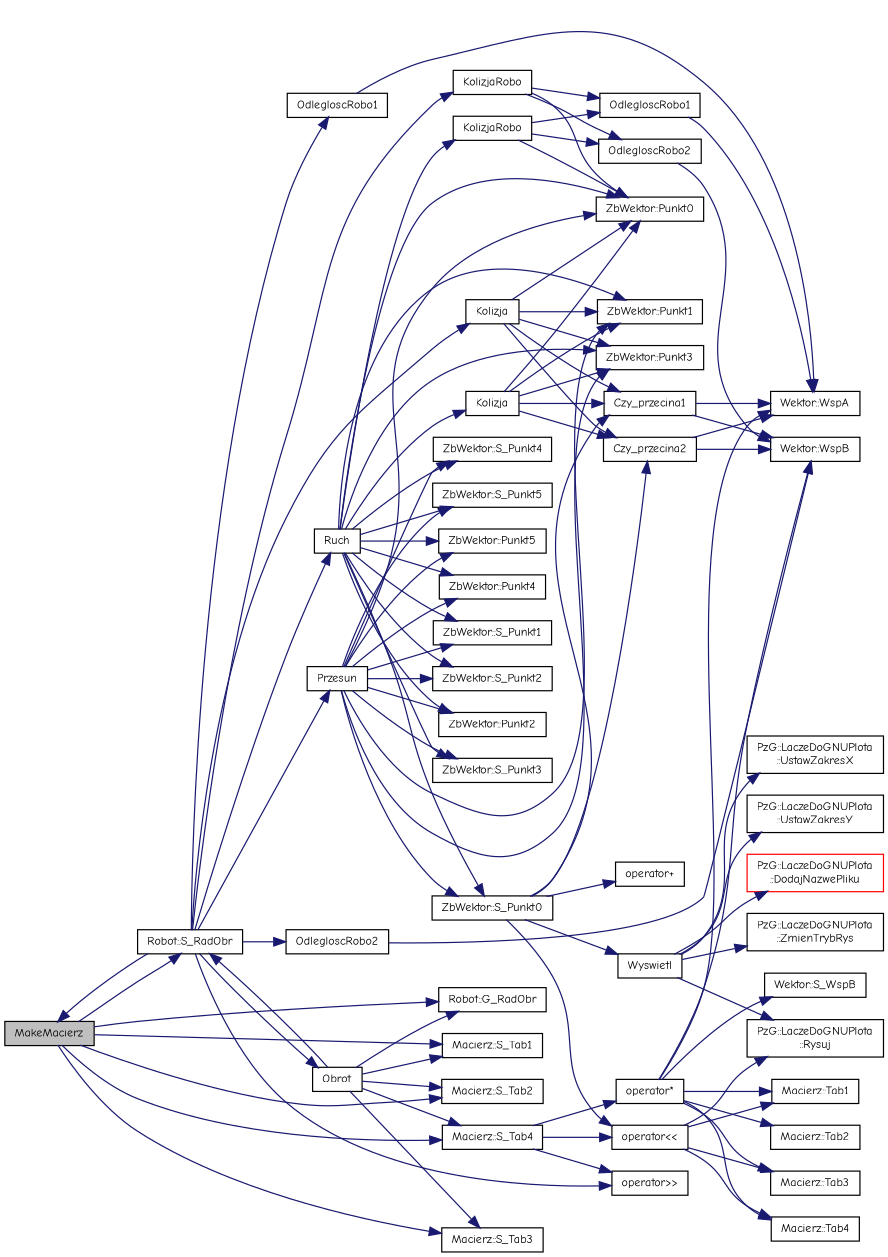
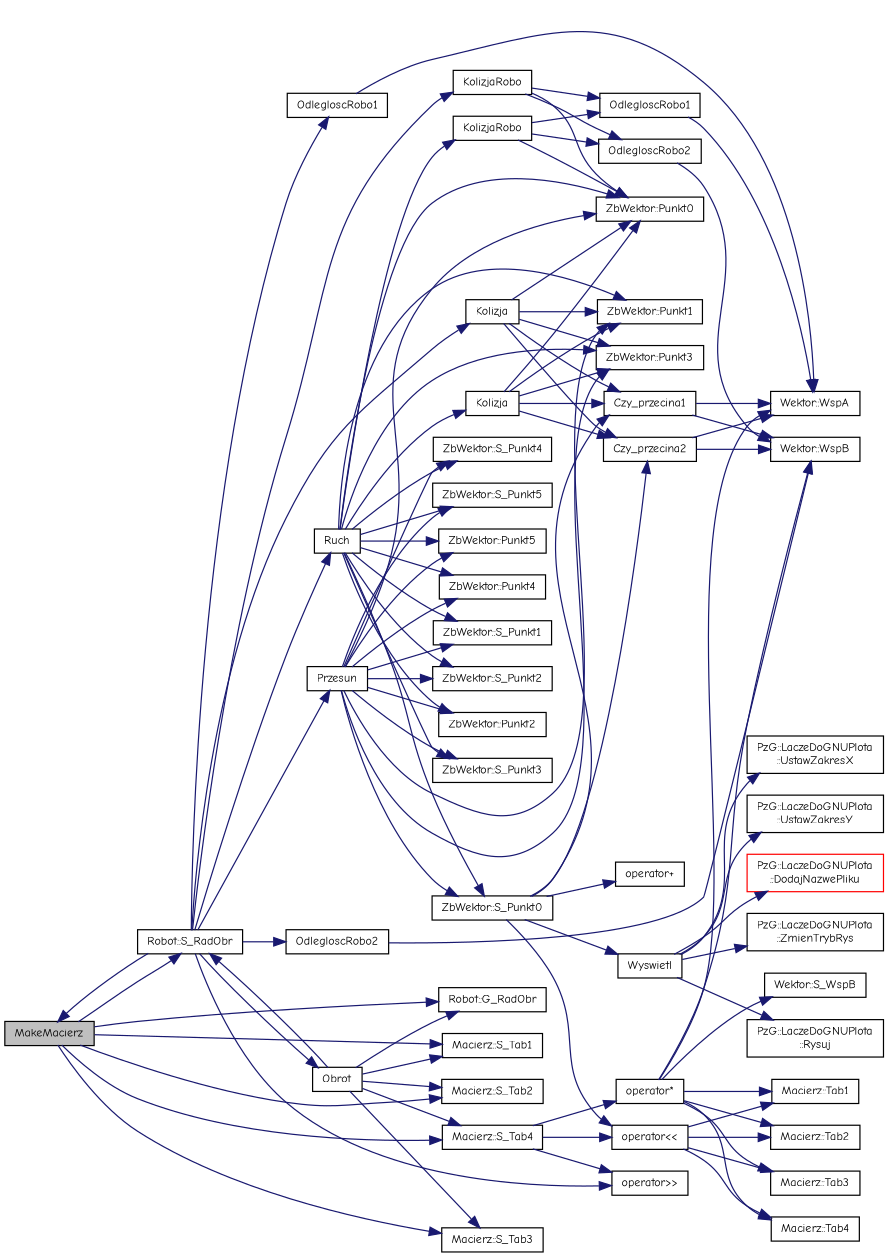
(719, 1100) -> (711, 1137)
